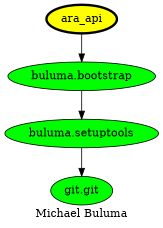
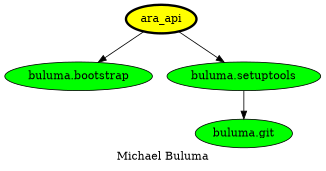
(82, 101) -> (198, 45)
(82, 191) -> (244, 133)
